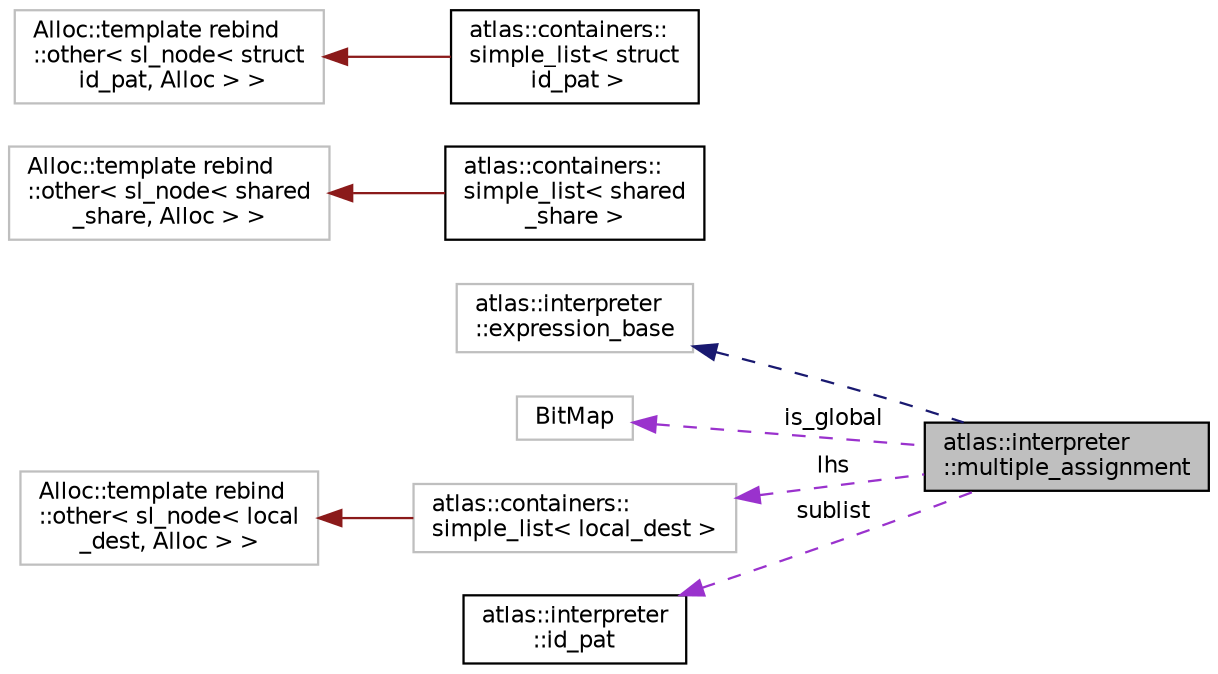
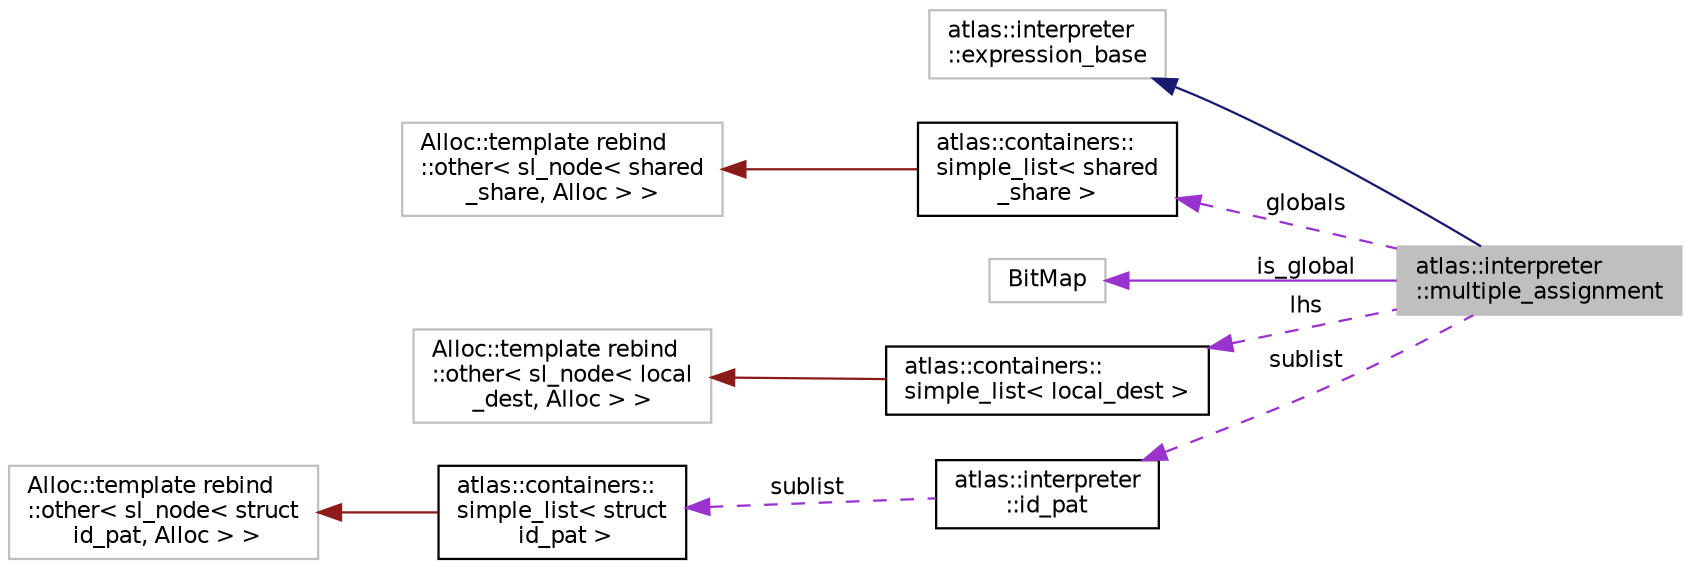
none -> (1298, 226)
(840, 385) -> (1331, 162)
(790, 435) -> (1263, 281)
(1067, 457) -> (1539, 281)
none -> (823, 503)
(575, 518) -> (1047, 381)
